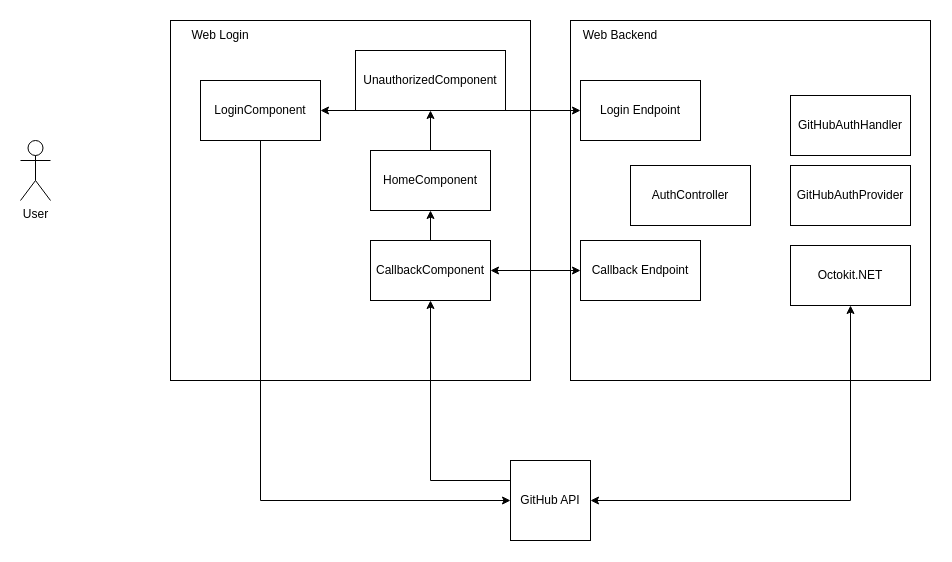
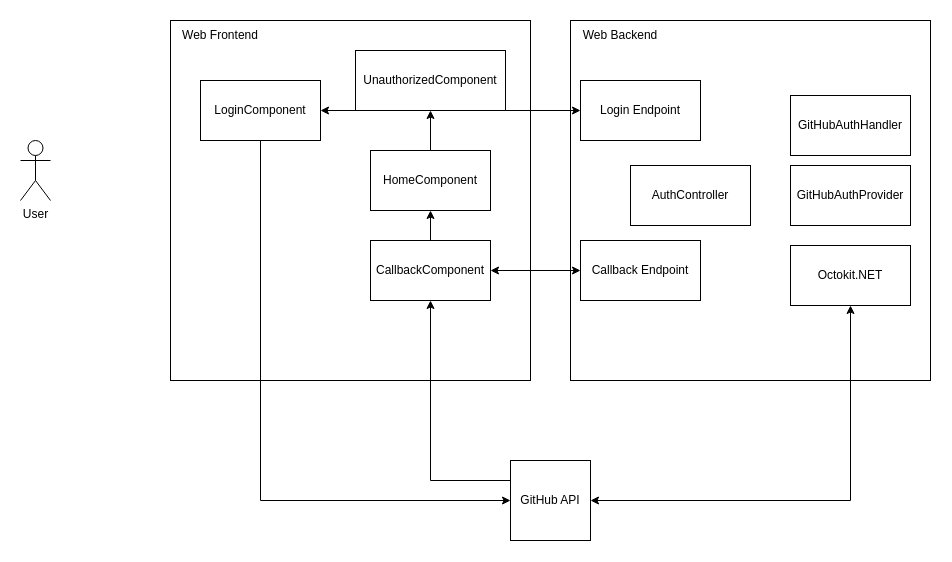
(221, 36) -> (221, 36)
